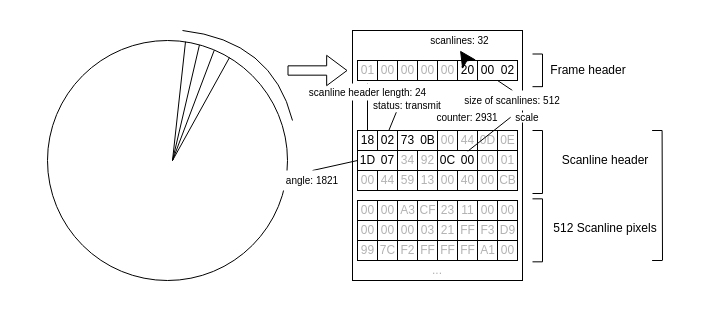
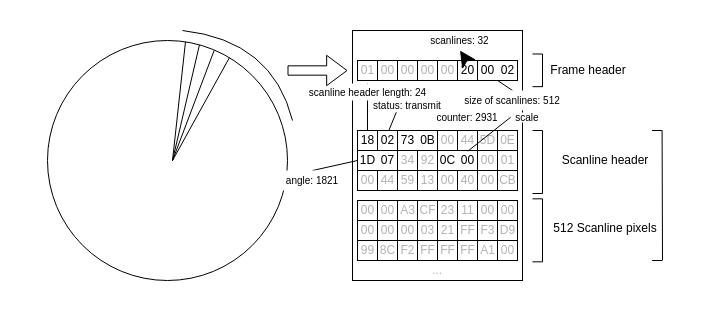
(488, 141) -> (488, 141)
(388, 251) -> (388, 251)
